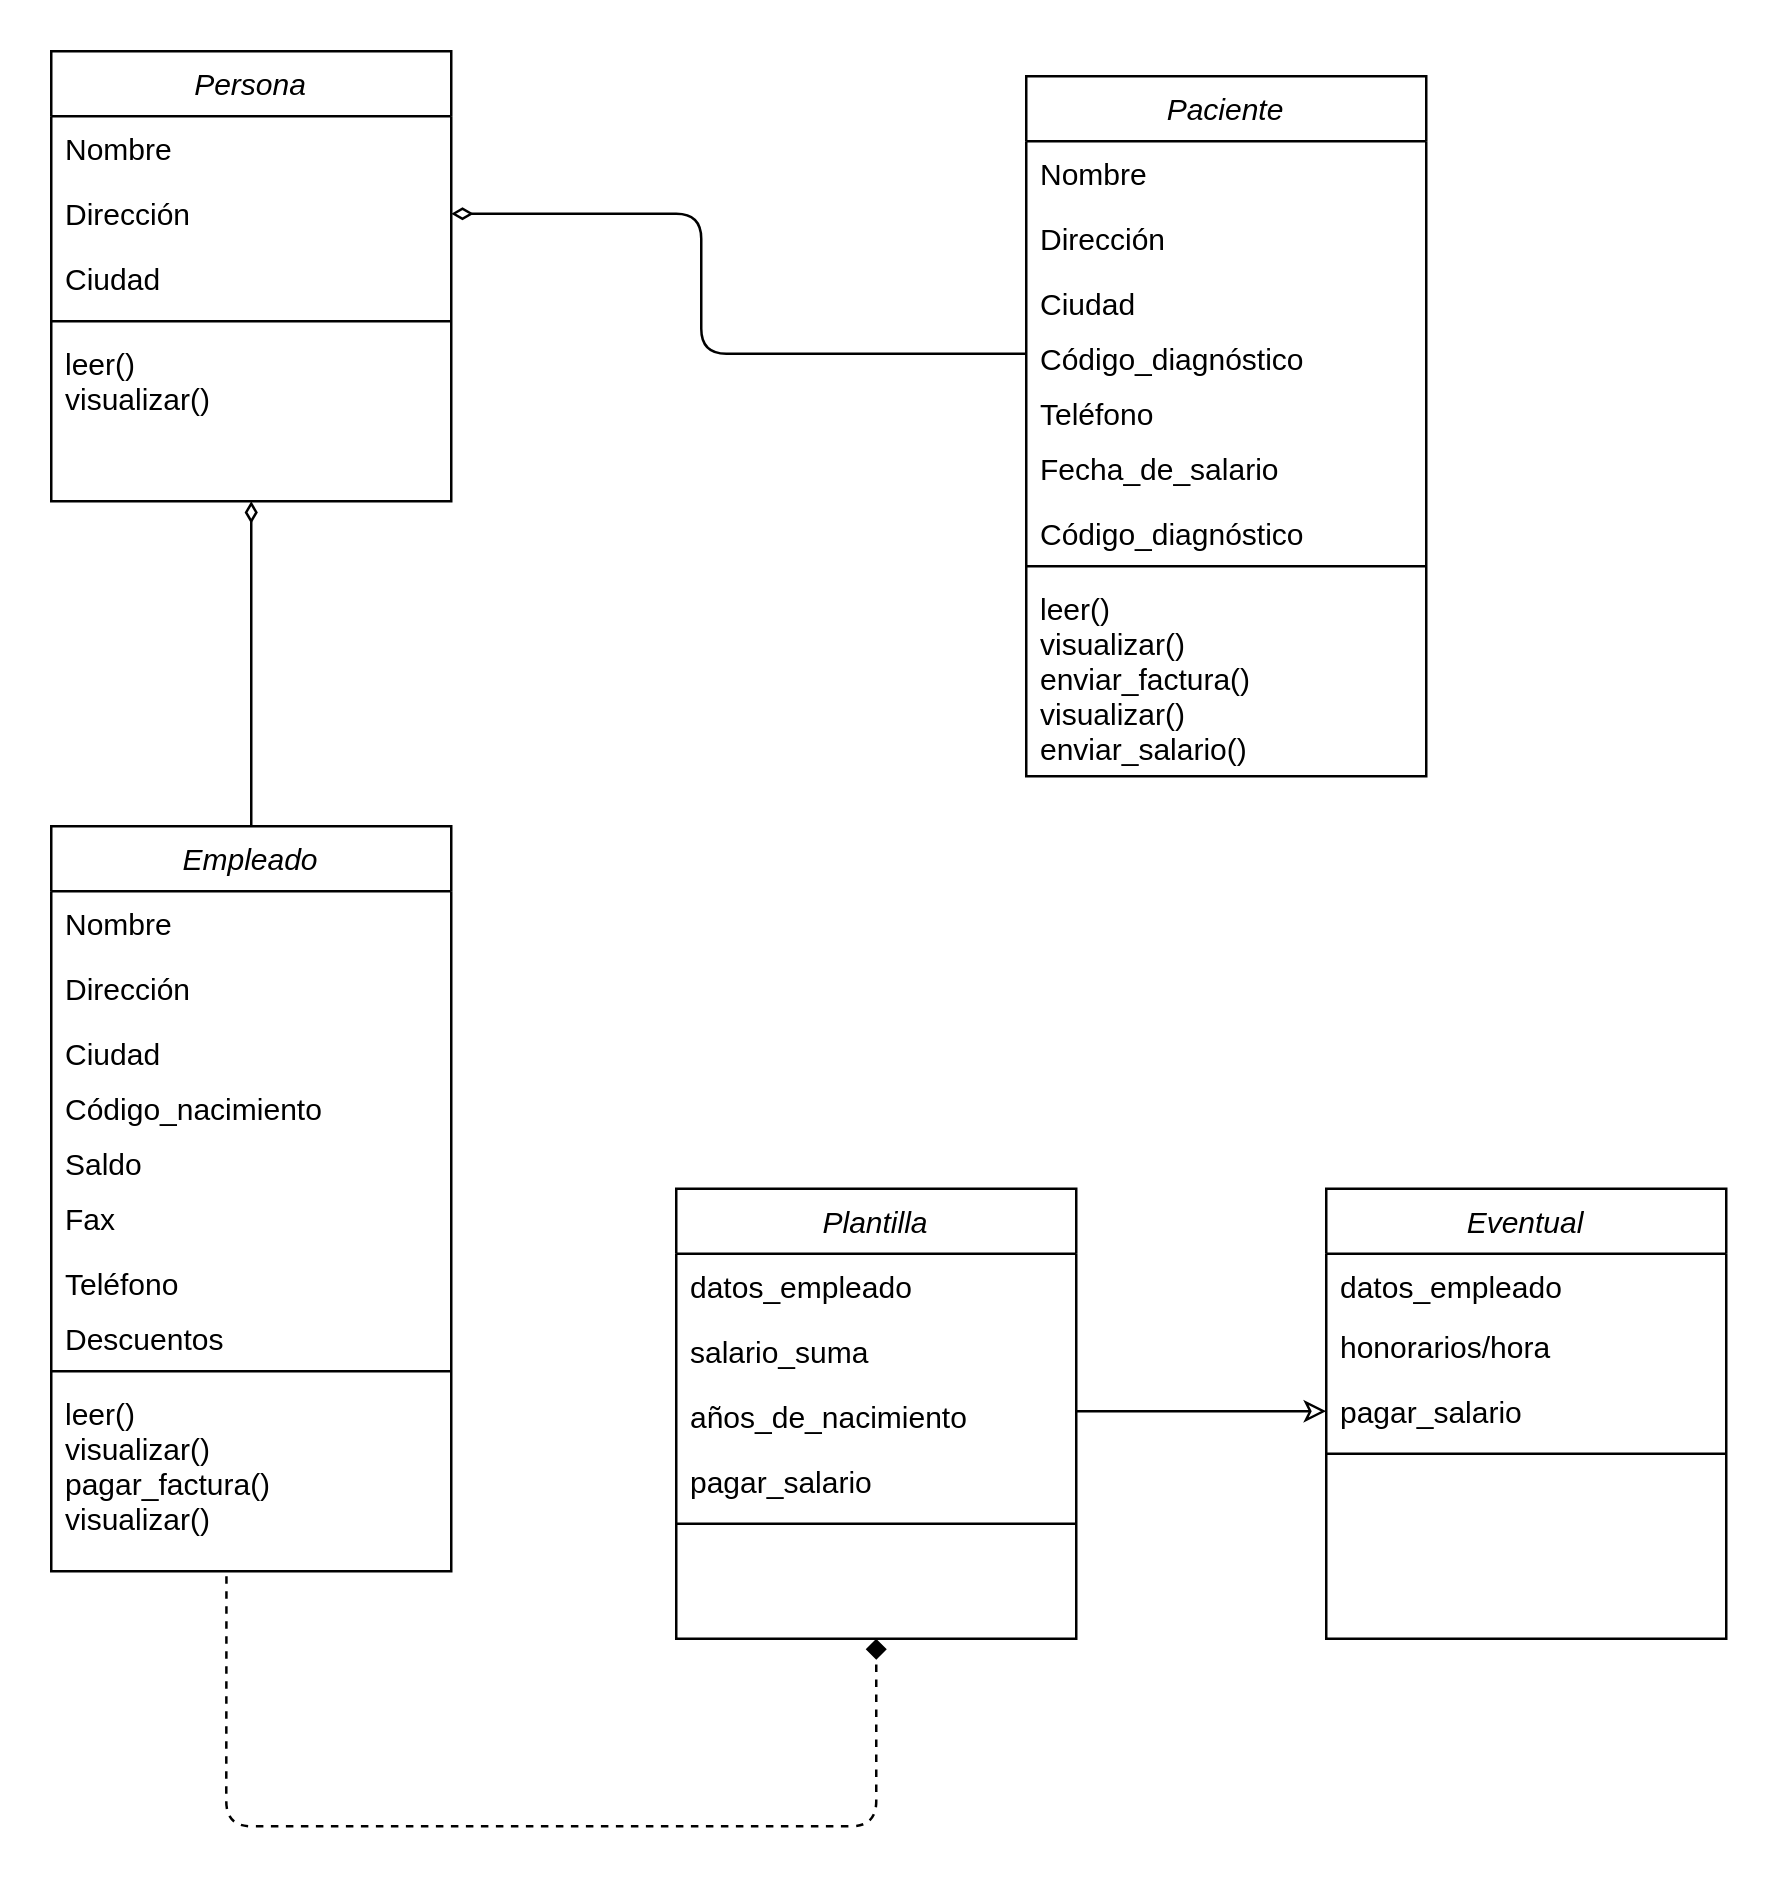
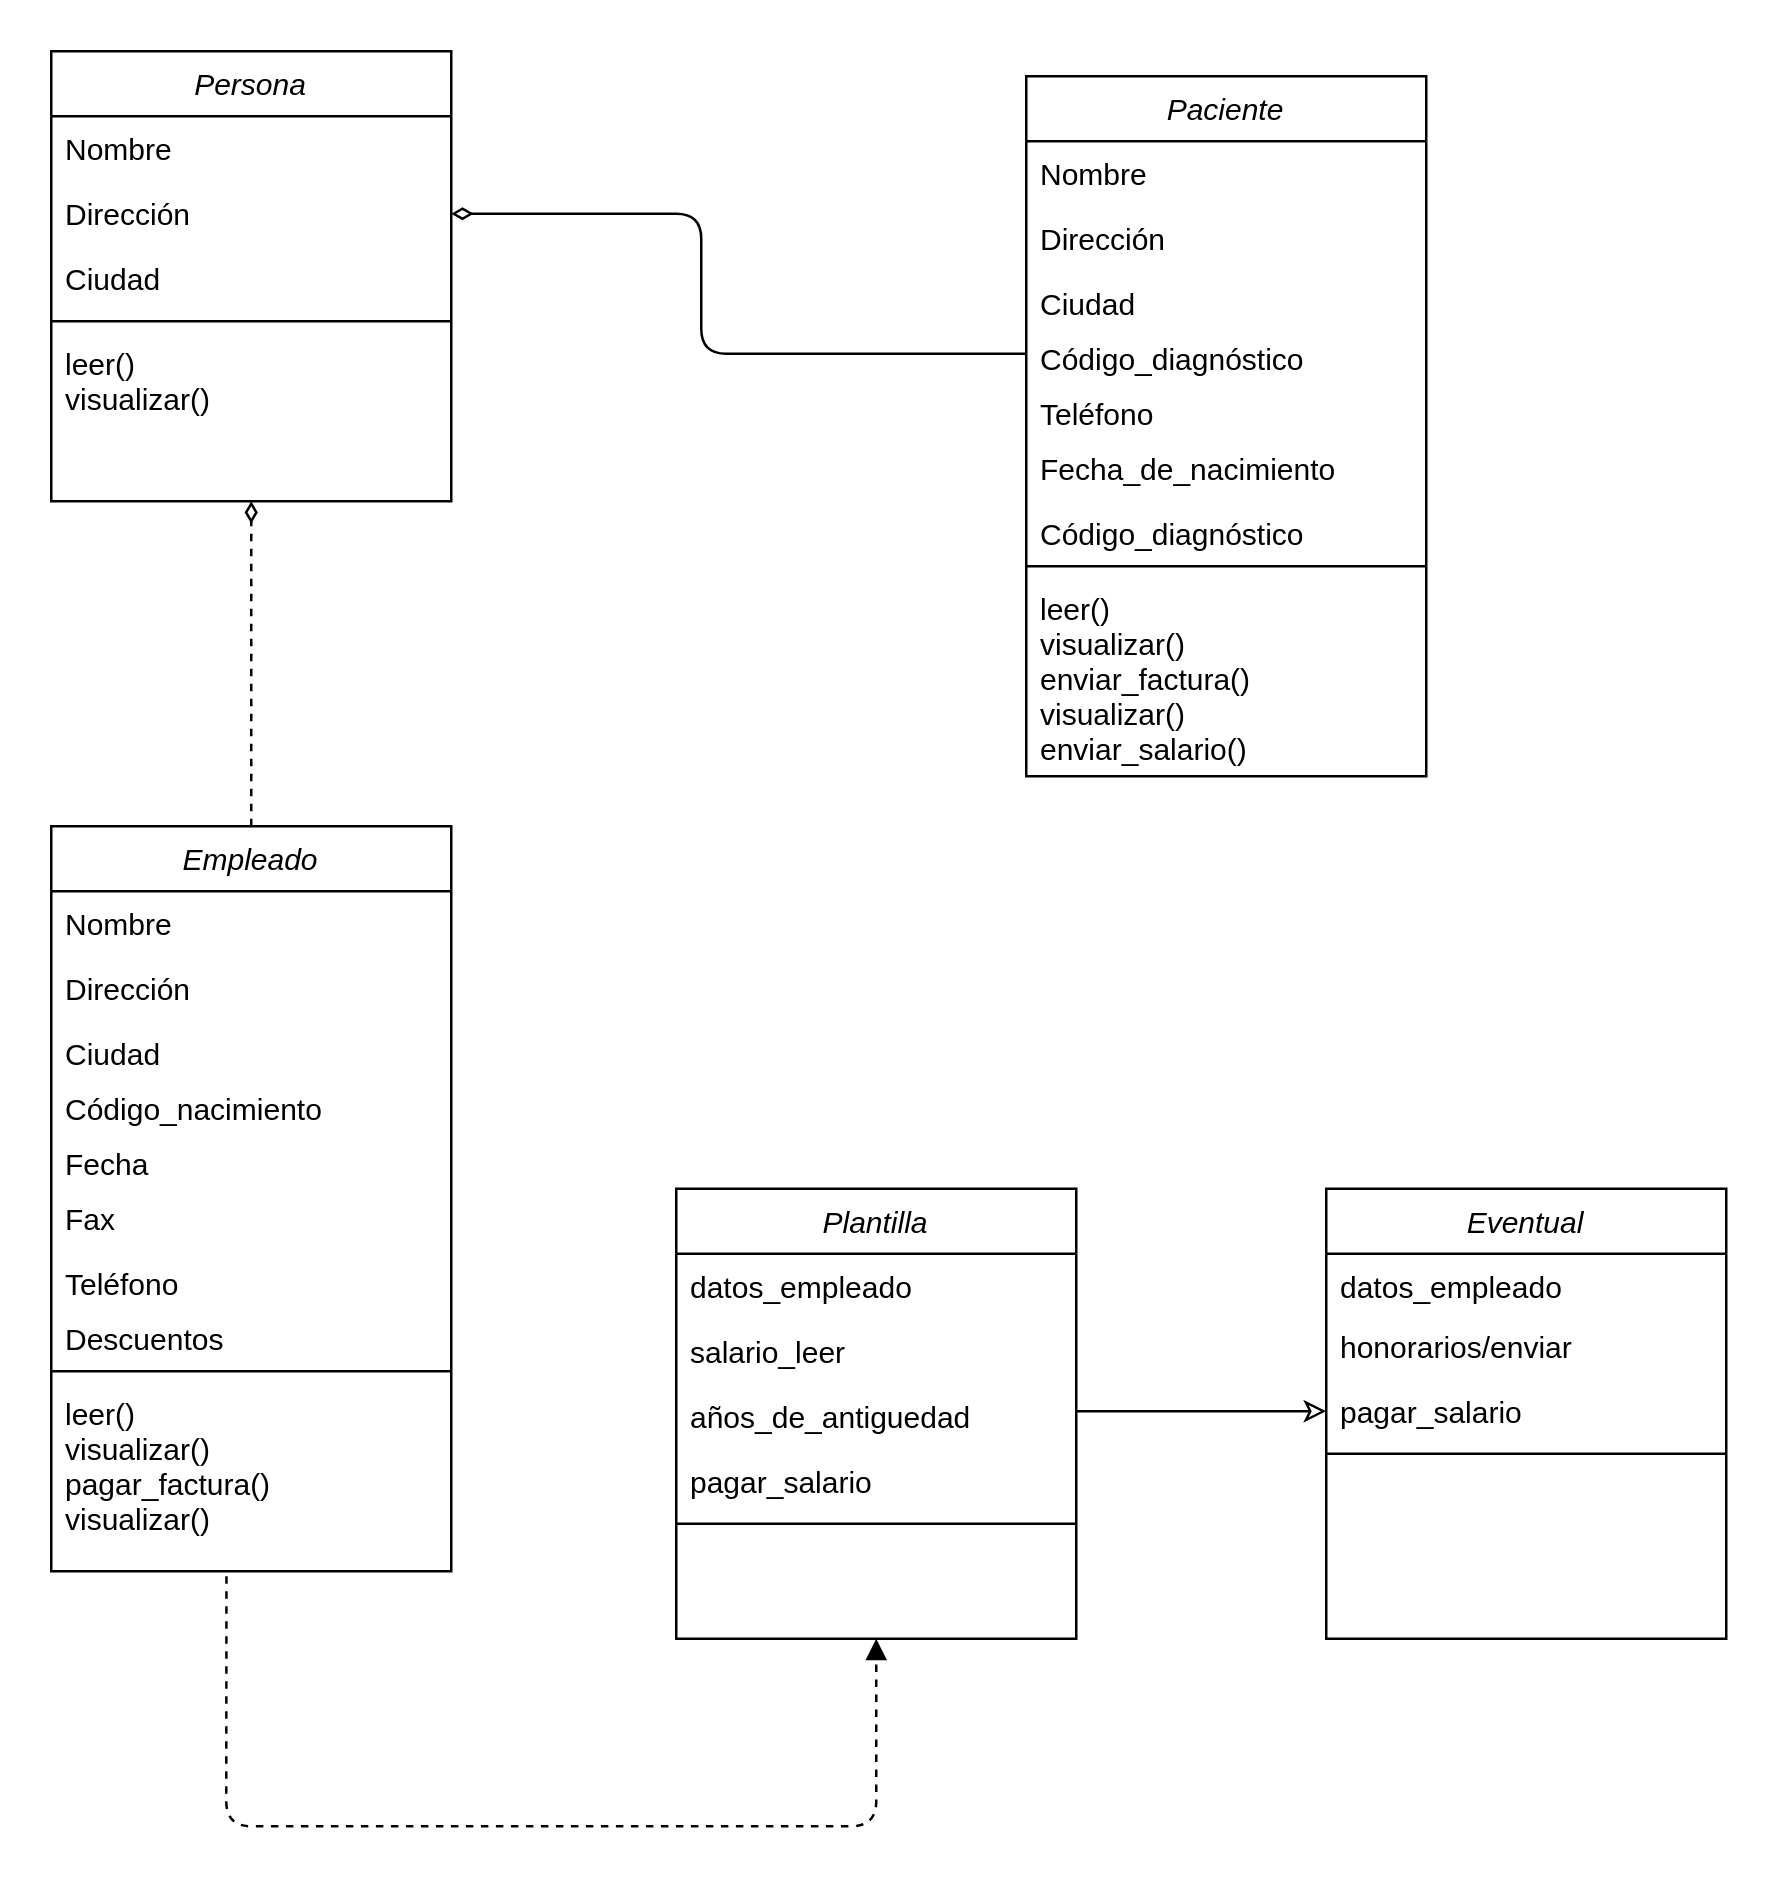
(1167, 470) -> (1192, 470)
(251, 674) -> (251, 674)
(103, 1165) -> (107, 1165)
(1462, 1348) -> (1475, 1348)
(783, 1353) -> (779, 1353)
(833, 1418) -> (837, 1418)
(876, 1660) -> (876, 1660)
